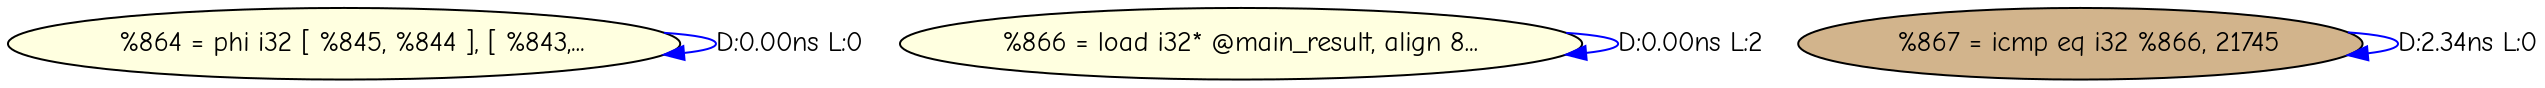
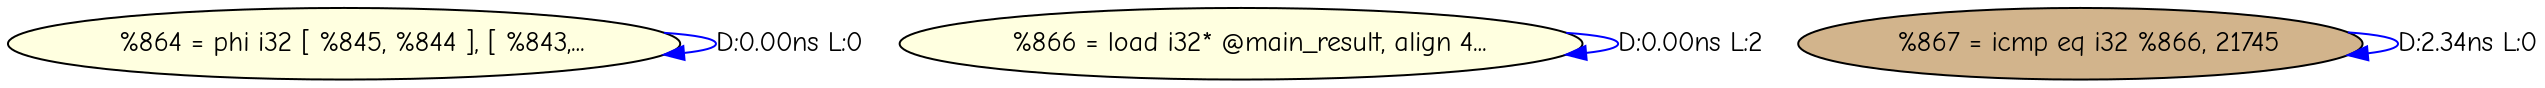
(1241, 44) -> (1241, 44)
